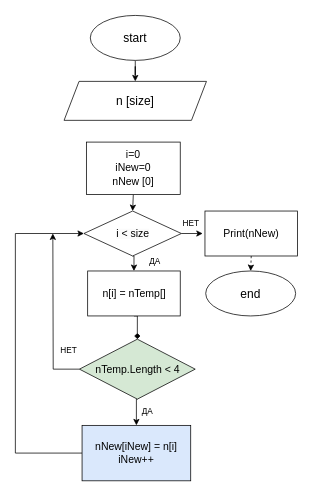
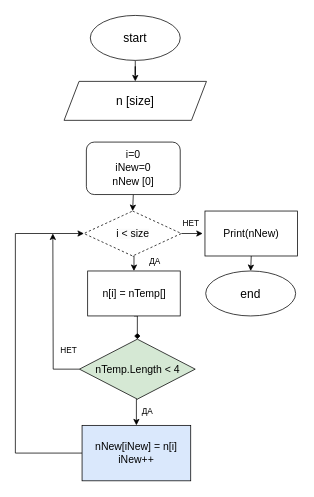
(133, 168) -> (133, 168)
(133, 234) -> (133, 234)
(251, 261) -> (251, 261)
